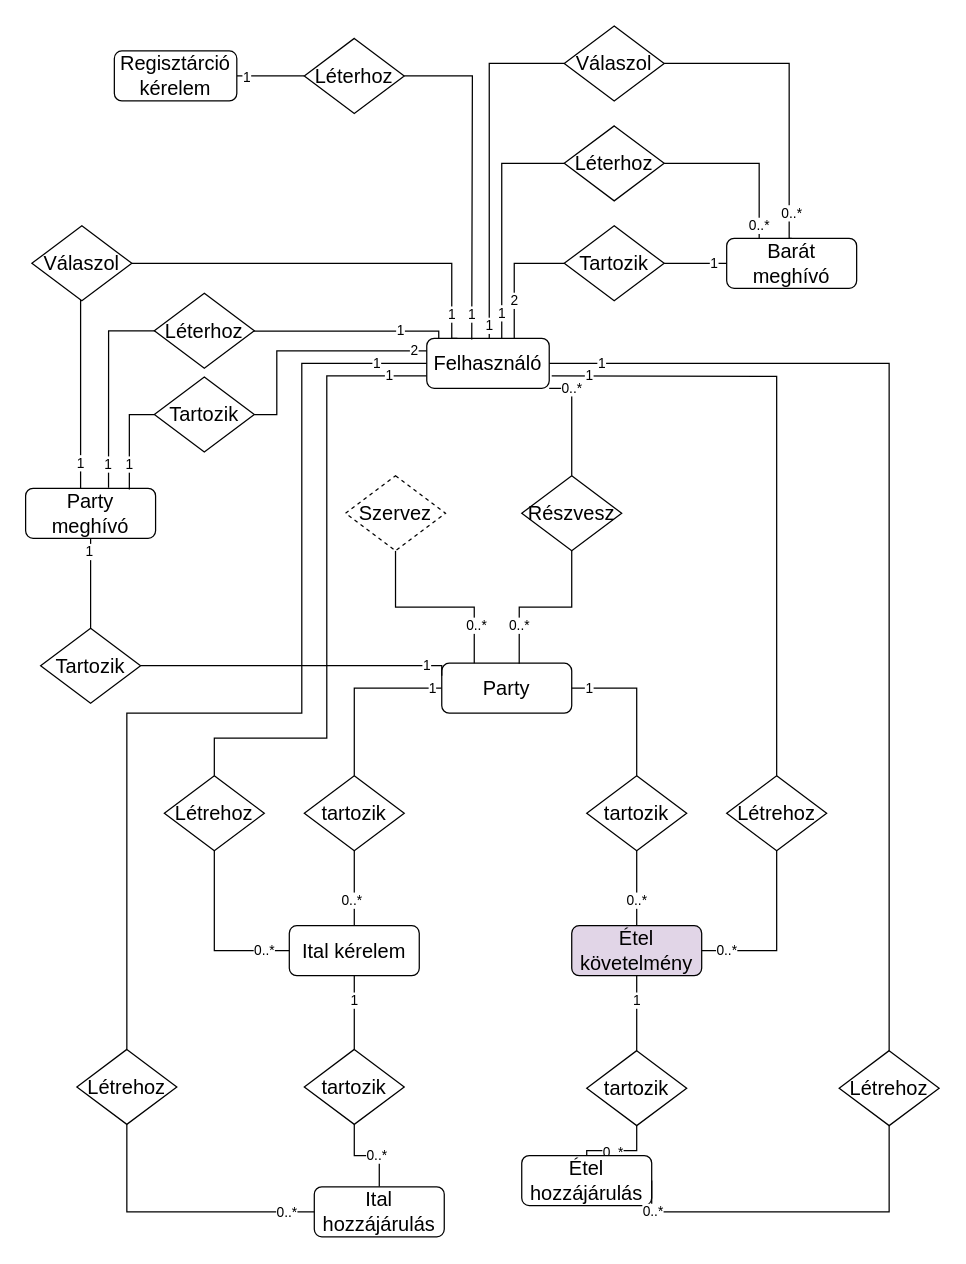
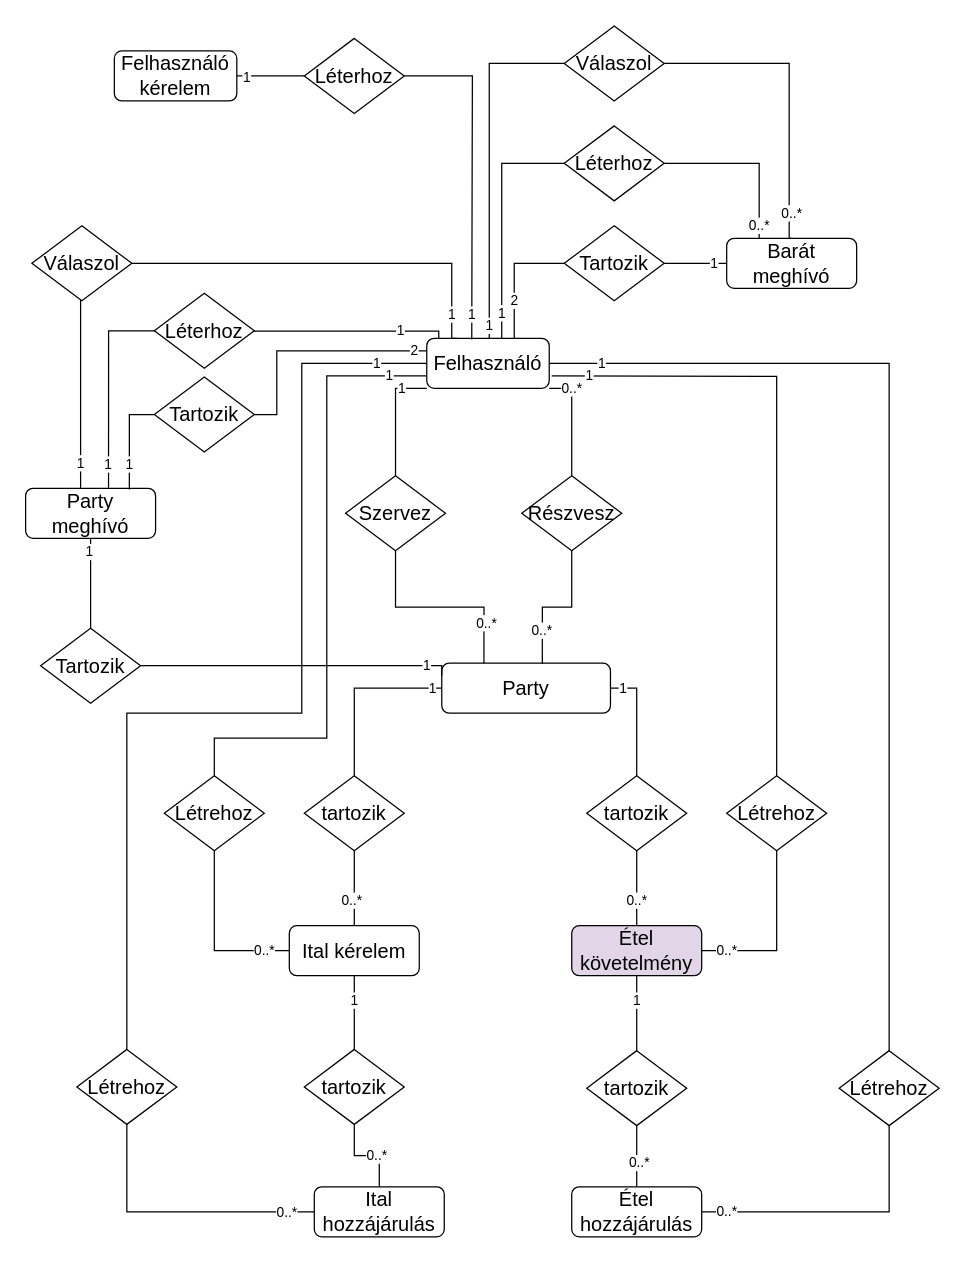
(176, 76) -> (176, 76)
none -> (396, 416)
(396, 513) -> (396, 513)
(507, 688) -> (526, 688)
(587, 1181) -> (637, 1212)
